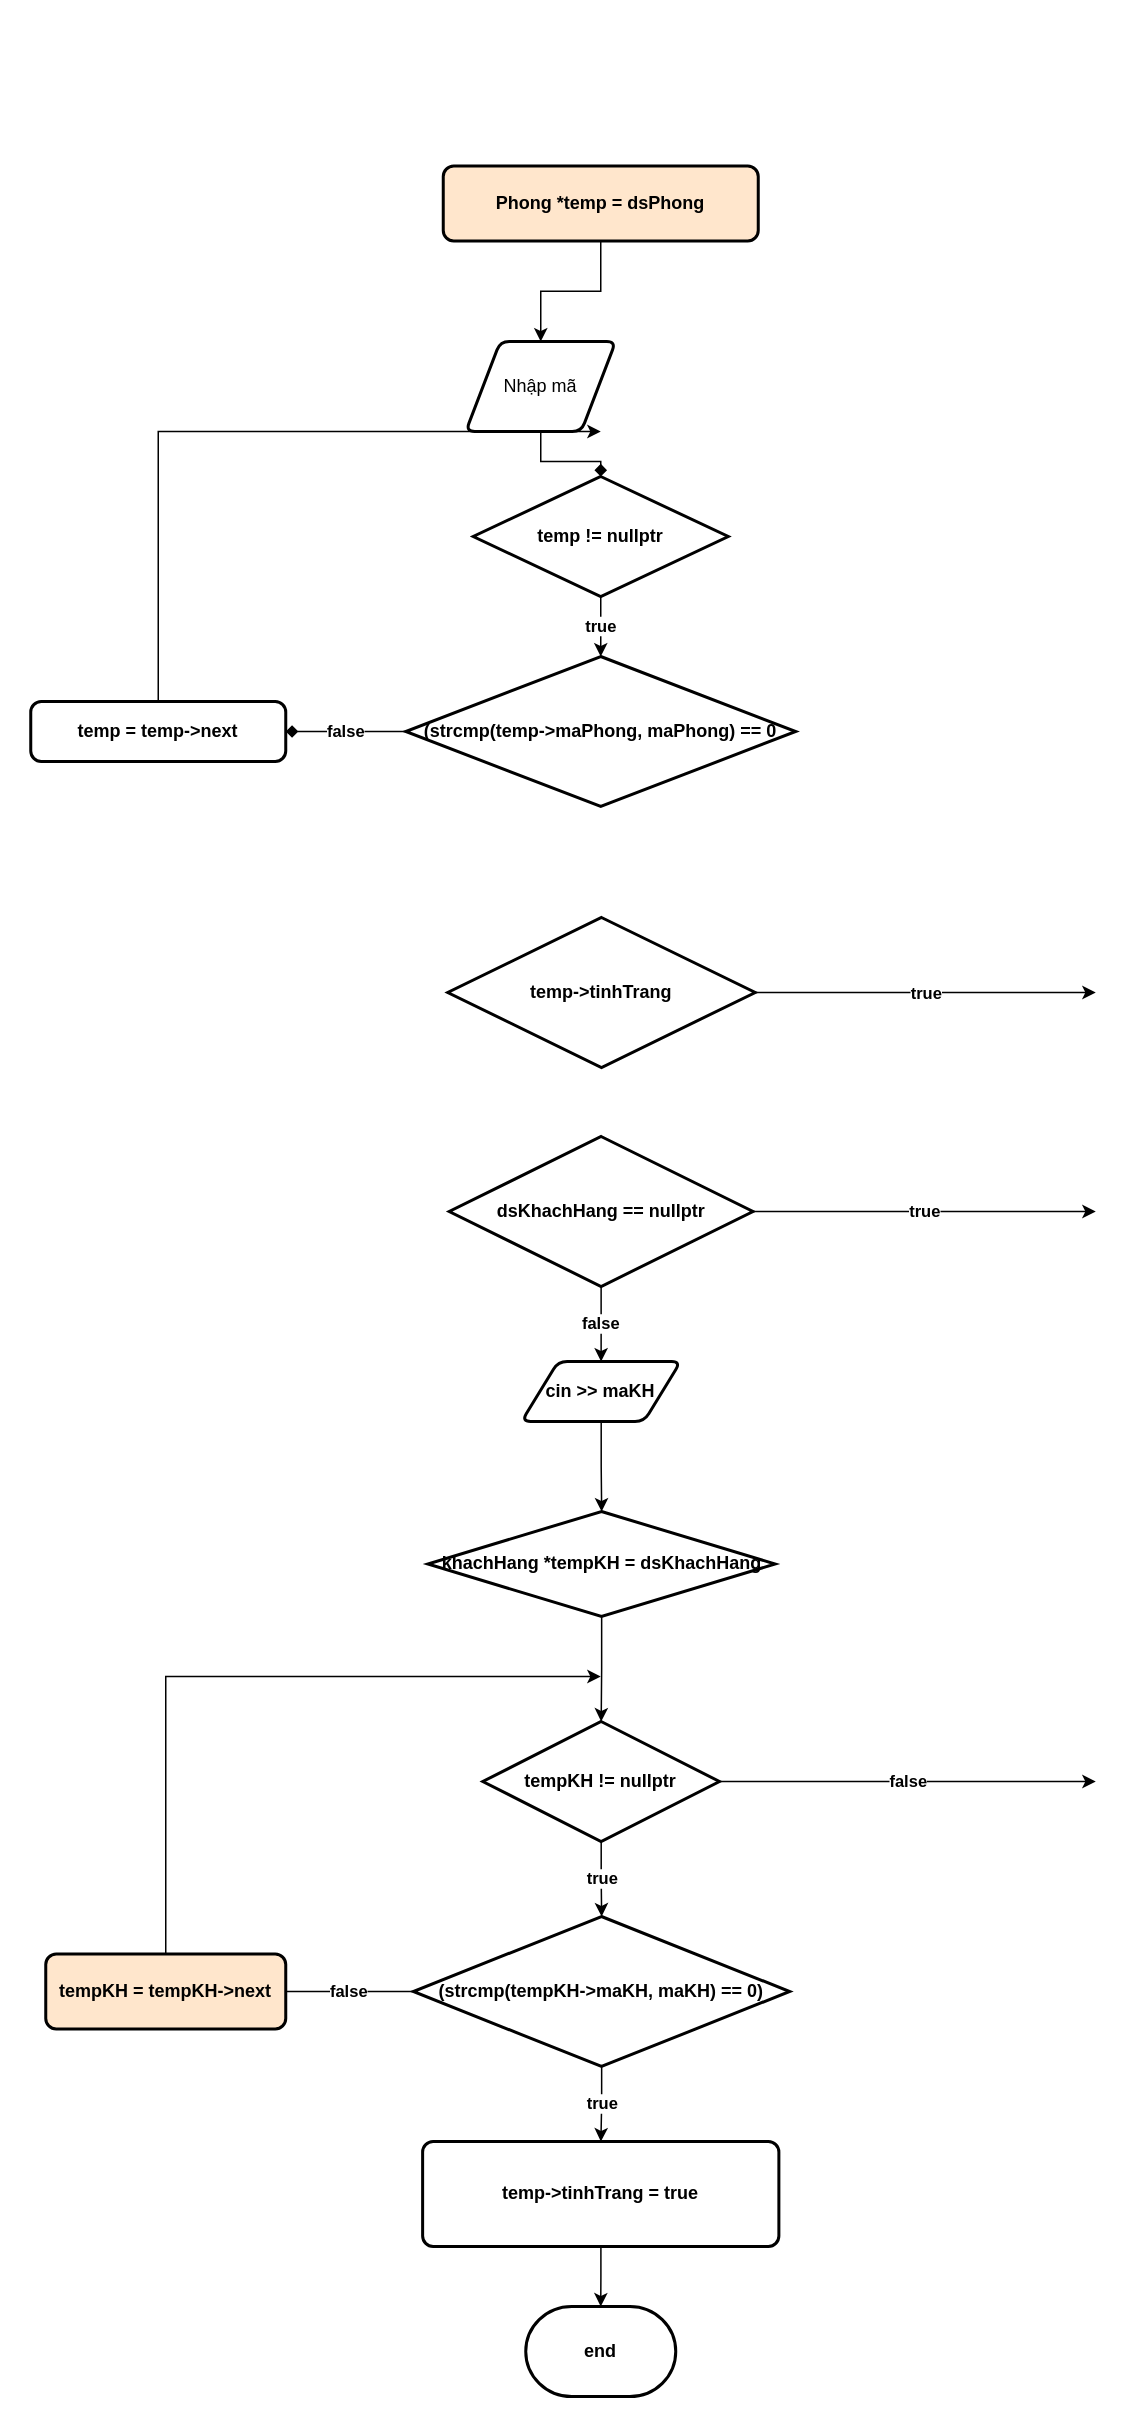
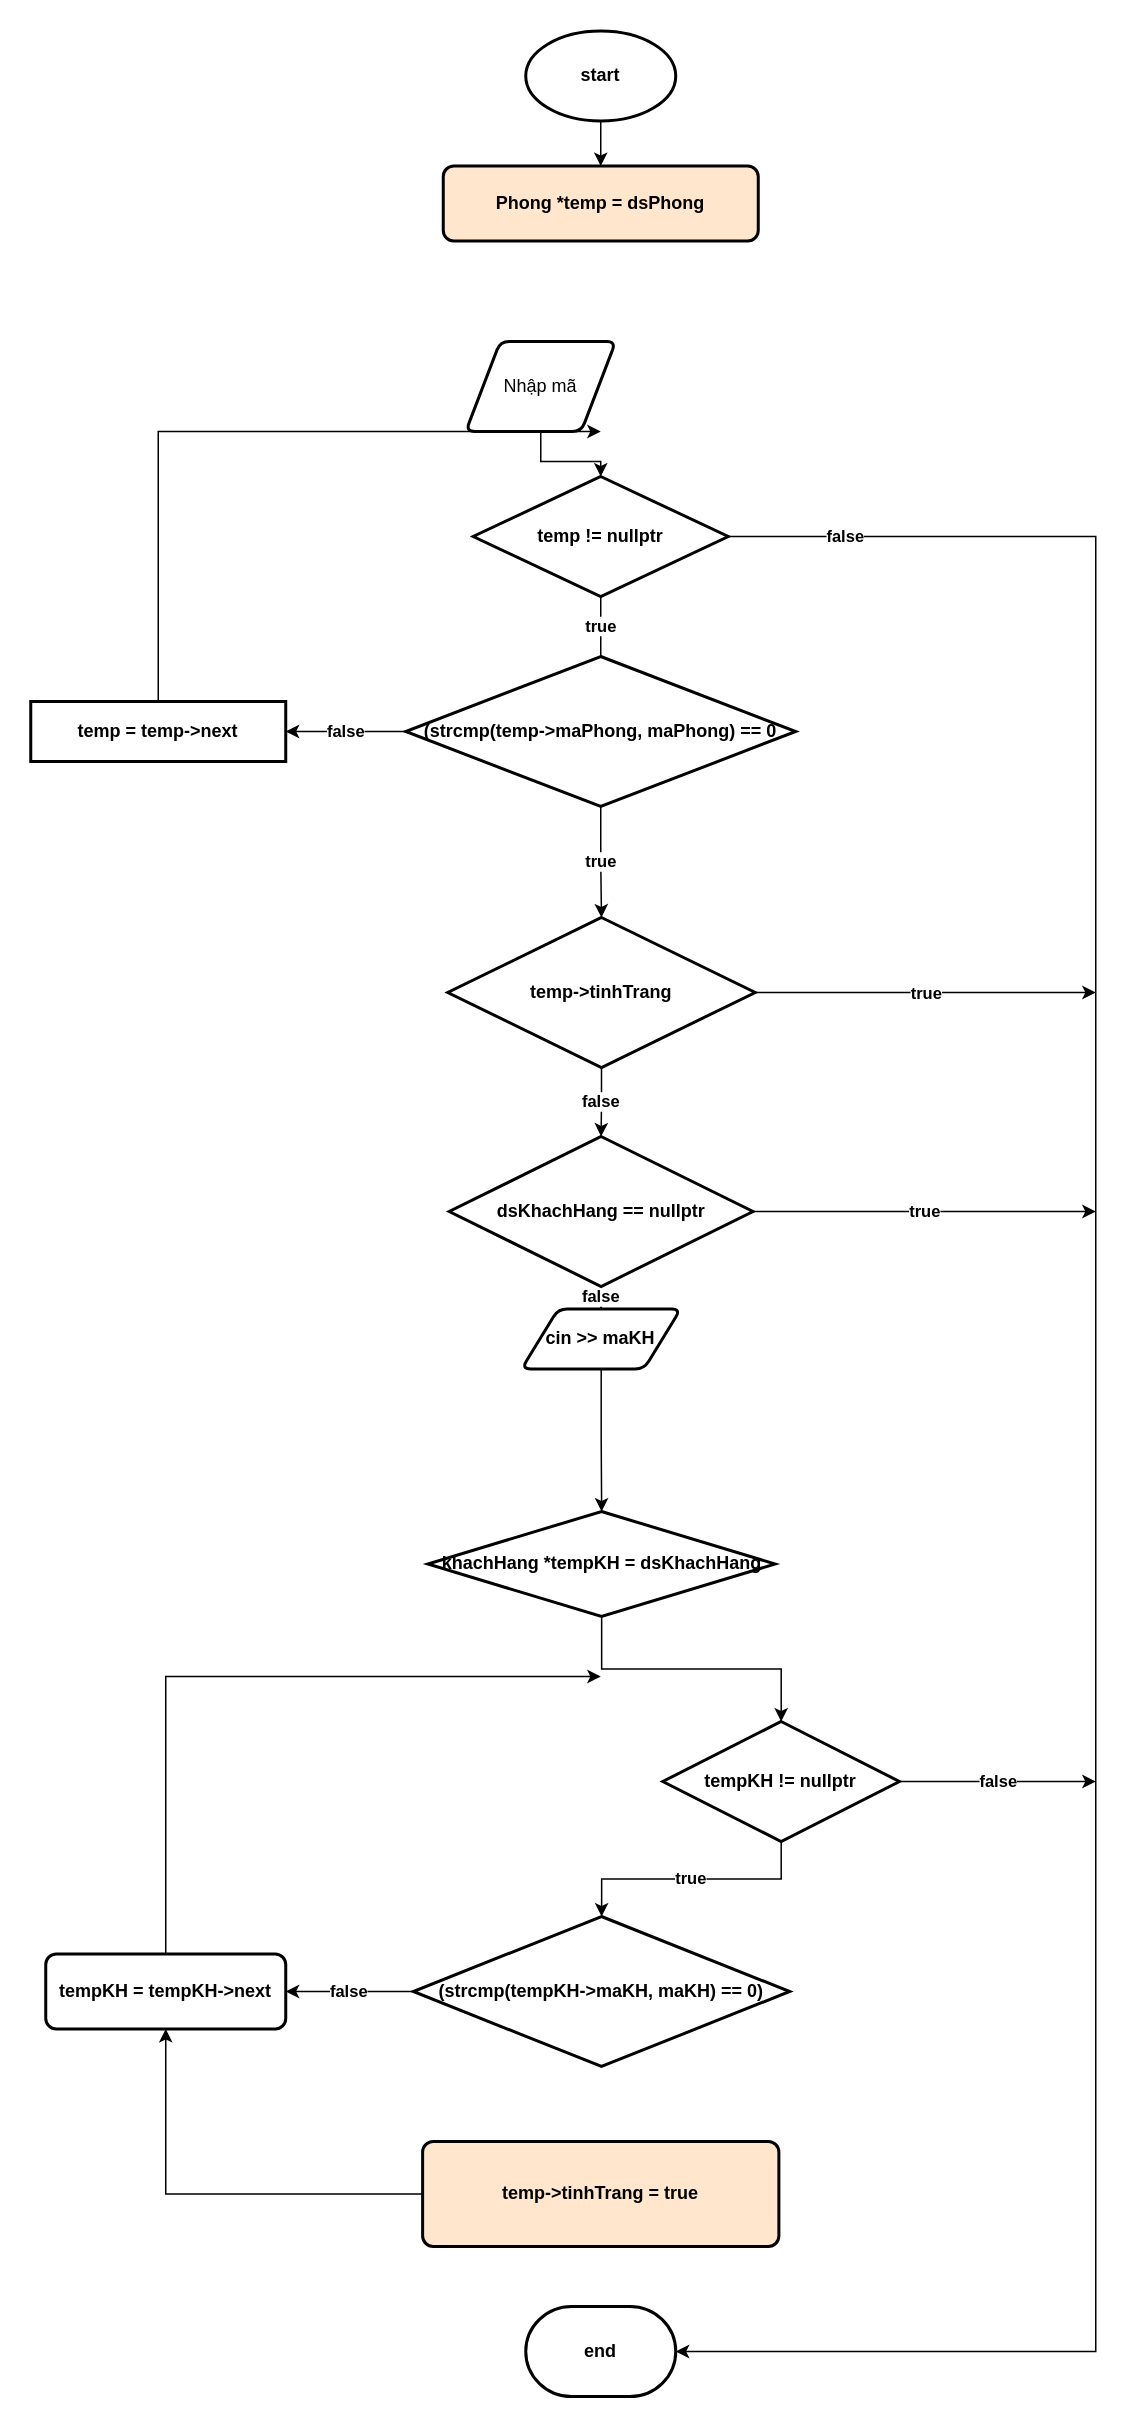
none -> (601, 76)
none -> (601, 149)
(576, 291) -> none
(596, 461) -> (596, 461)
(601, 645) -> (601, 649)
(158, 731) -> (158, 731)
(298, 731) -> (297, 731)
none -> (601, 857)
none -> (602, 1097)
(601, 1391) -> (601, 1339)
none -> (1096, 1465)
(601, 1781) -> (781, 1781)
(166, 1991) -> (166, 1991)
(292, 1991) -> (297, 1991)
(602, 2099) -> none
(601, 2194) -> (601, 2194)
(601, 2271) -> (216, 2194)
